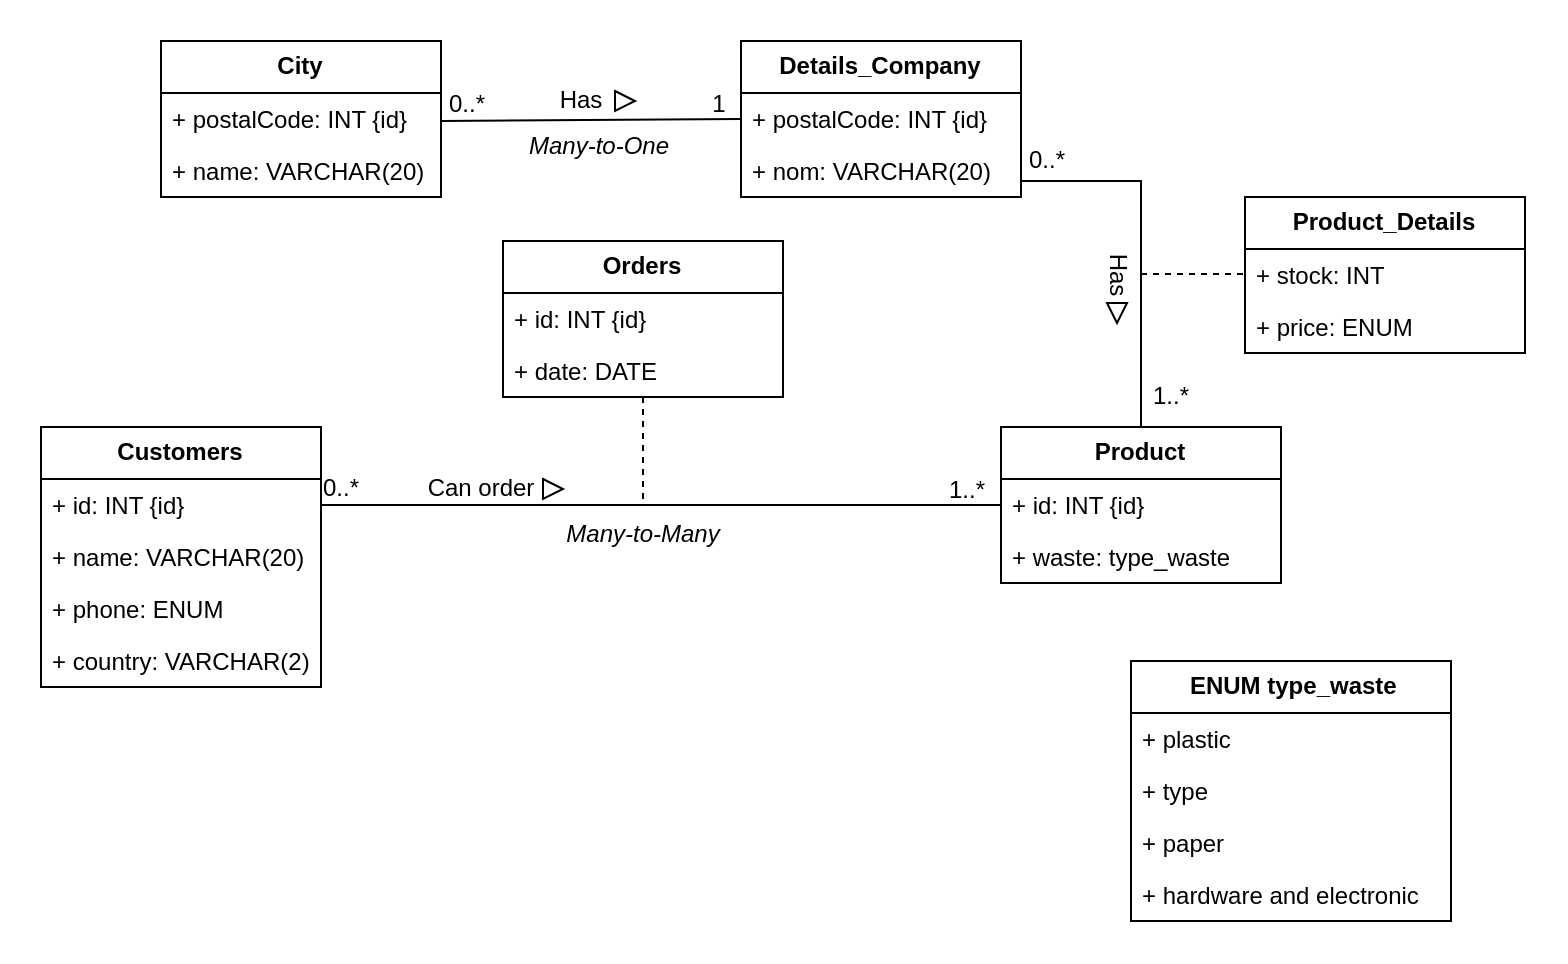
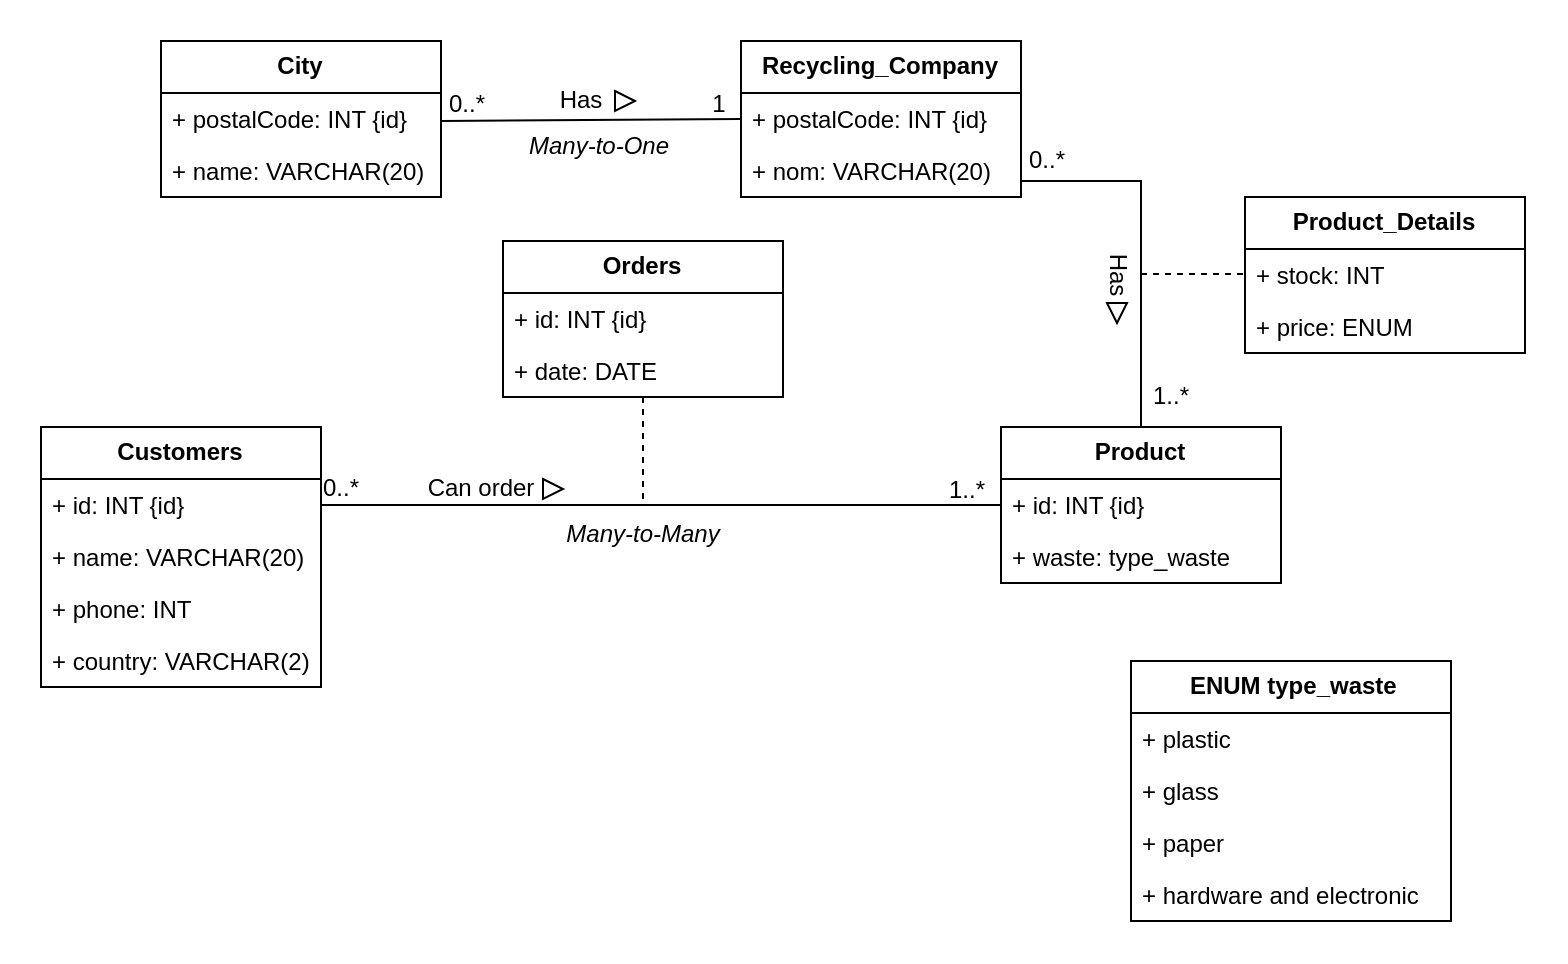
(881, 67) -> (881, 67)
(131, 611) -> (124, 611)
(1180, 793) -> (1184, 793)
